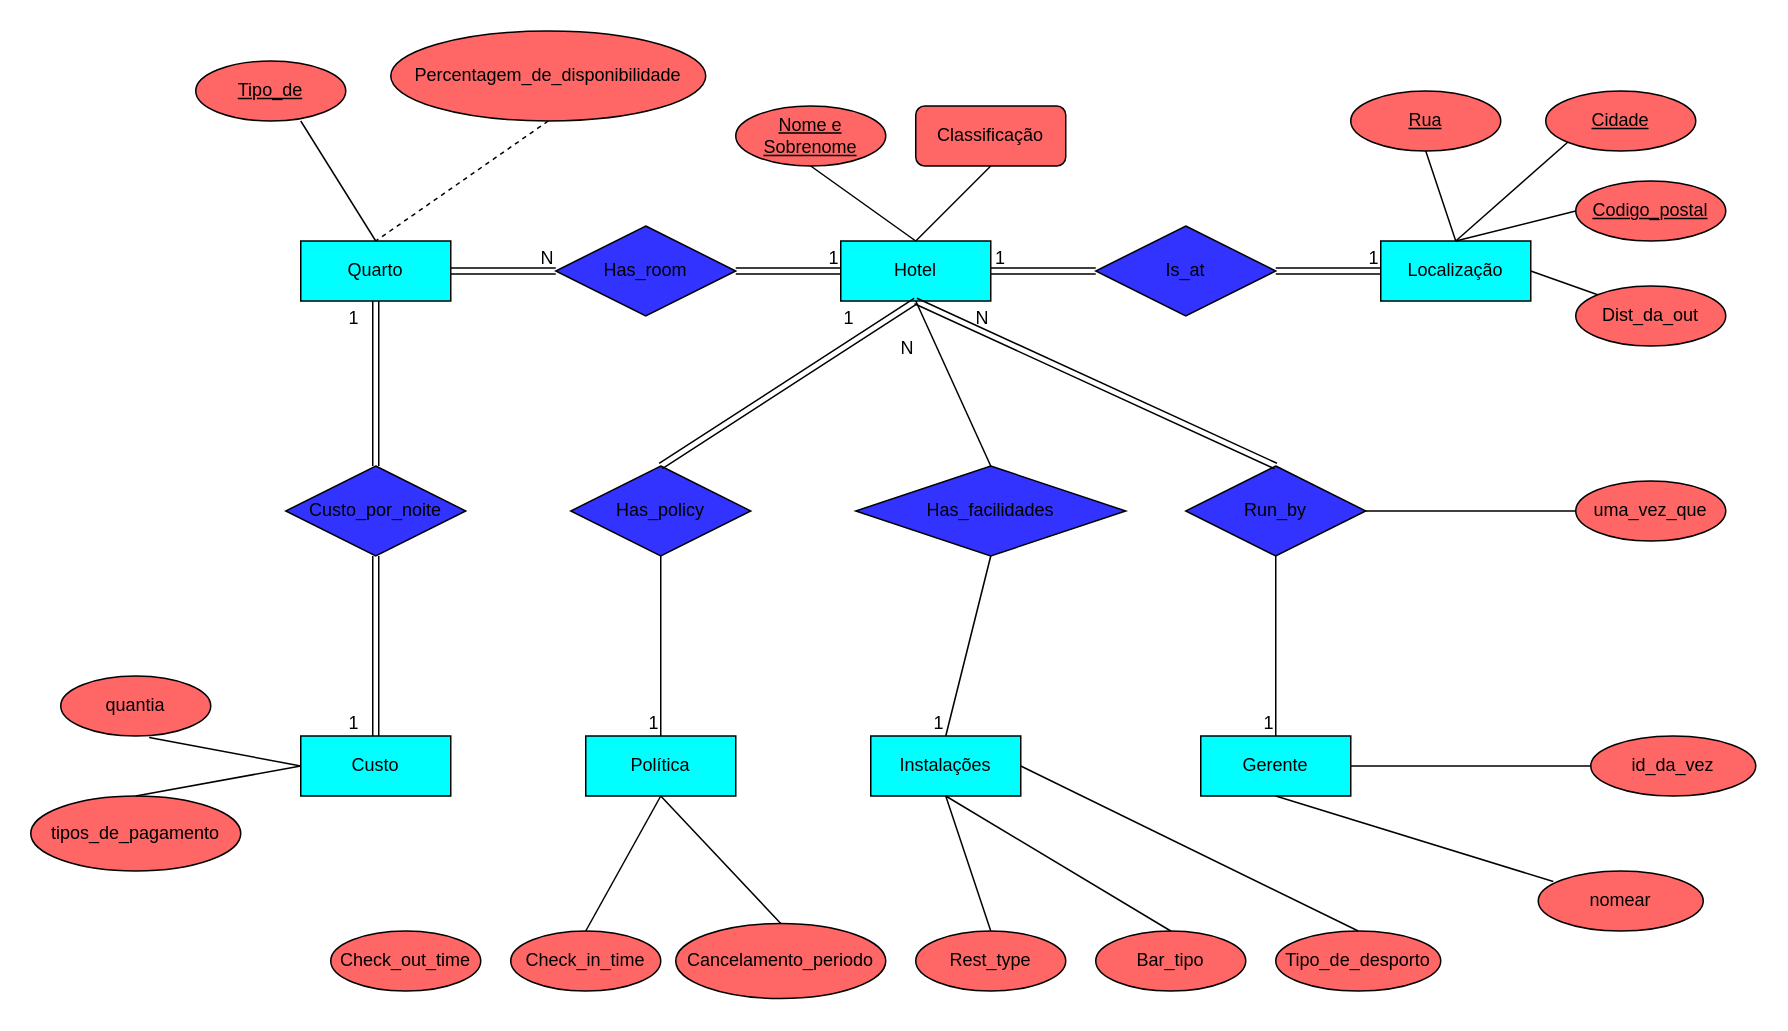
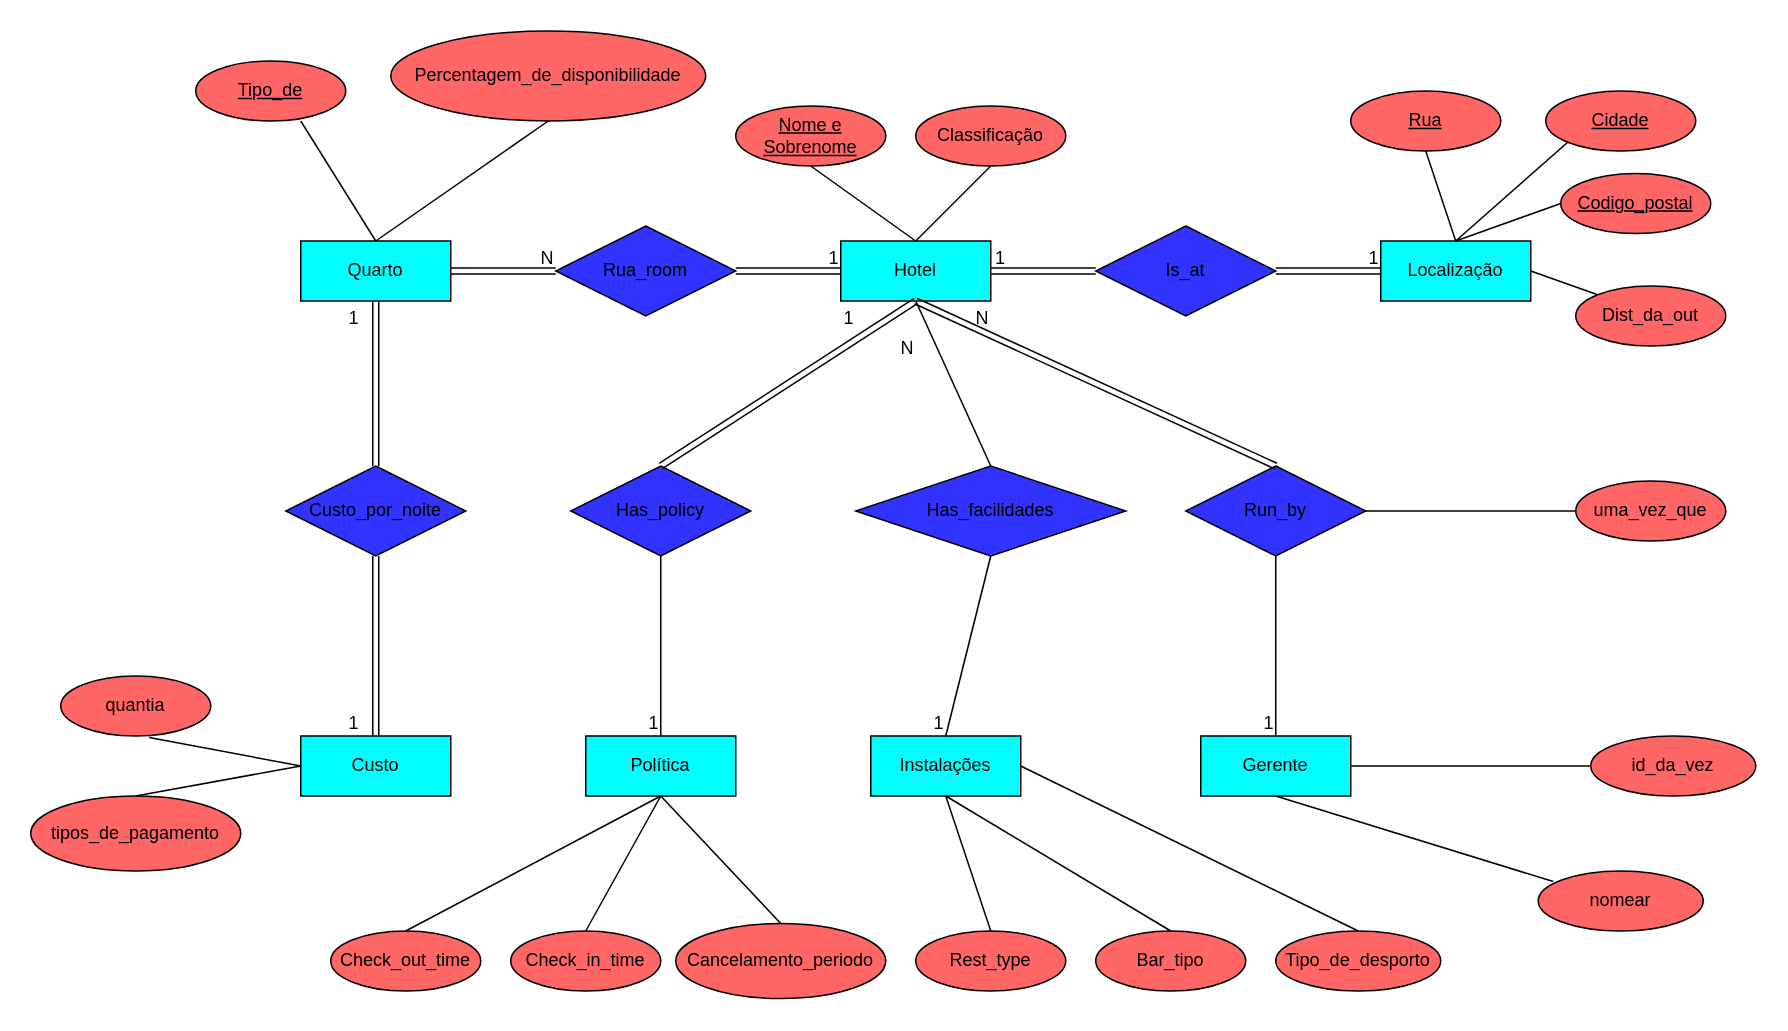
(991, 136) -> (991, 136)
(461, 181) -> (461, 181)
(1651, 211) -> (1636, 203)
(646, 271) -> (646, 271)
none -> (531, 865)
